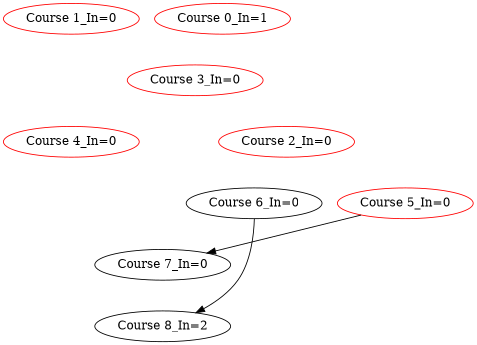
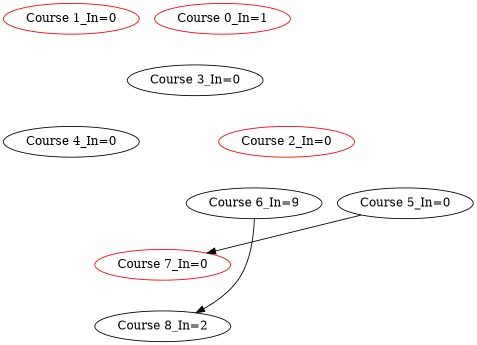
(195, 80) -> (195, 80)
(71, 142) -> (71, 142)
(254, 203) -> (254, 203)
(405, 203) -> (405, 203)
(163, 265) -> (163, 265)
